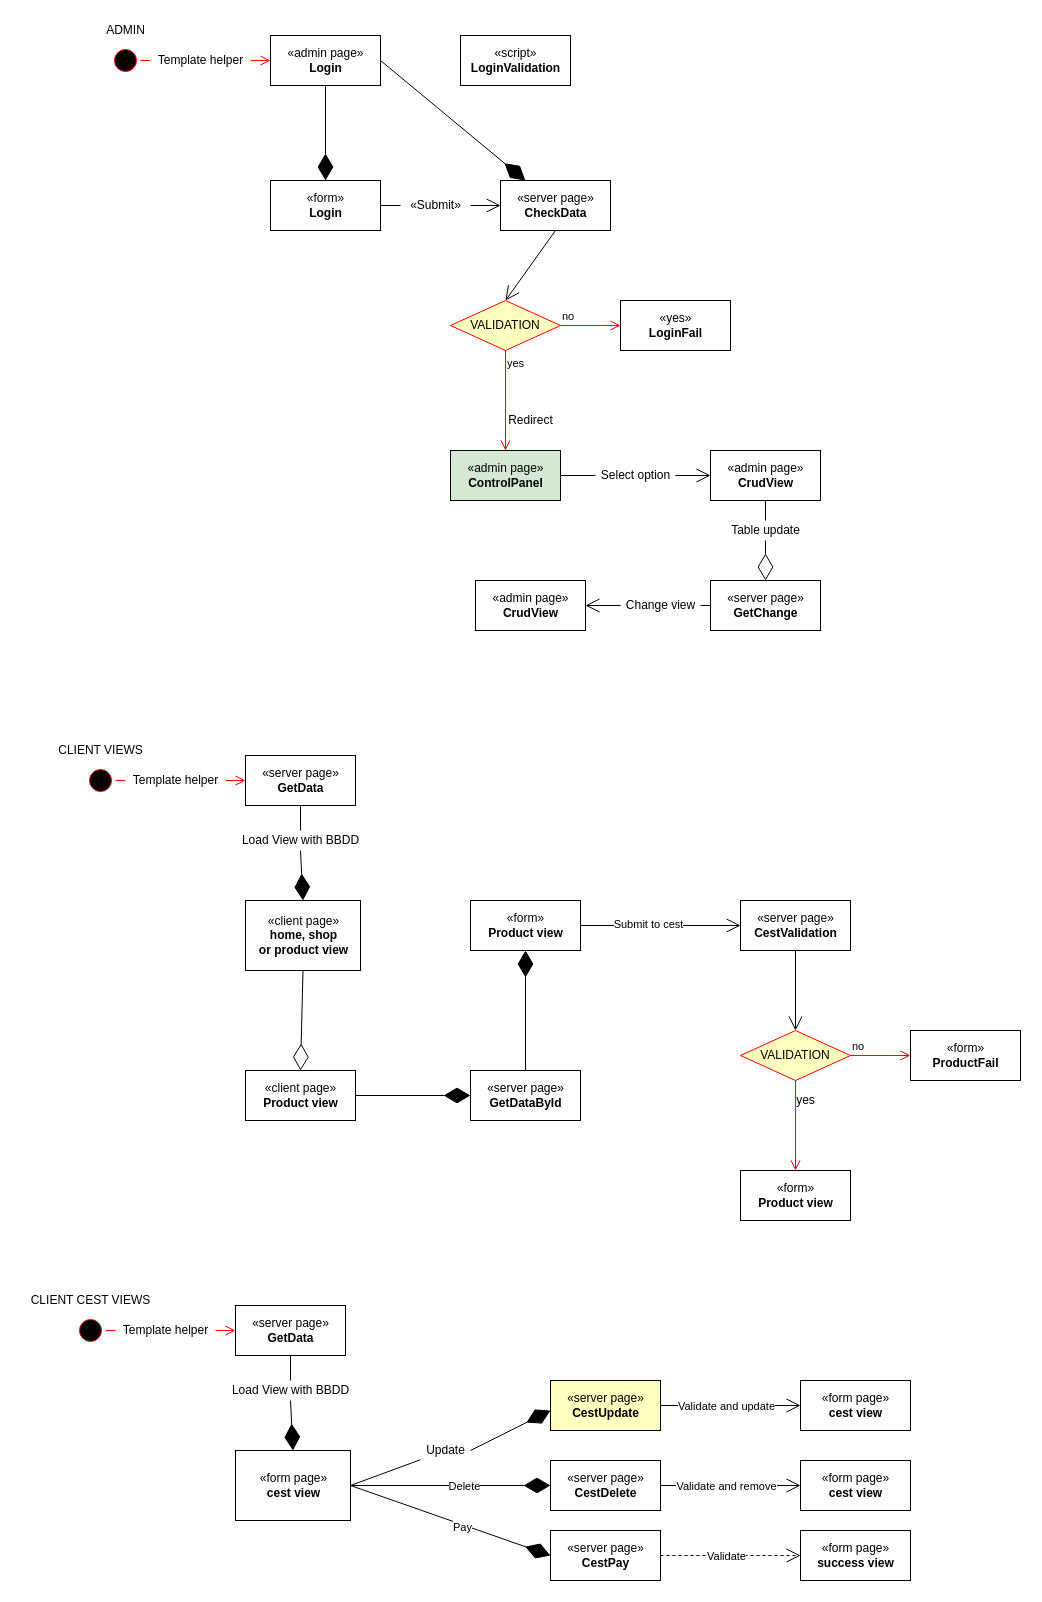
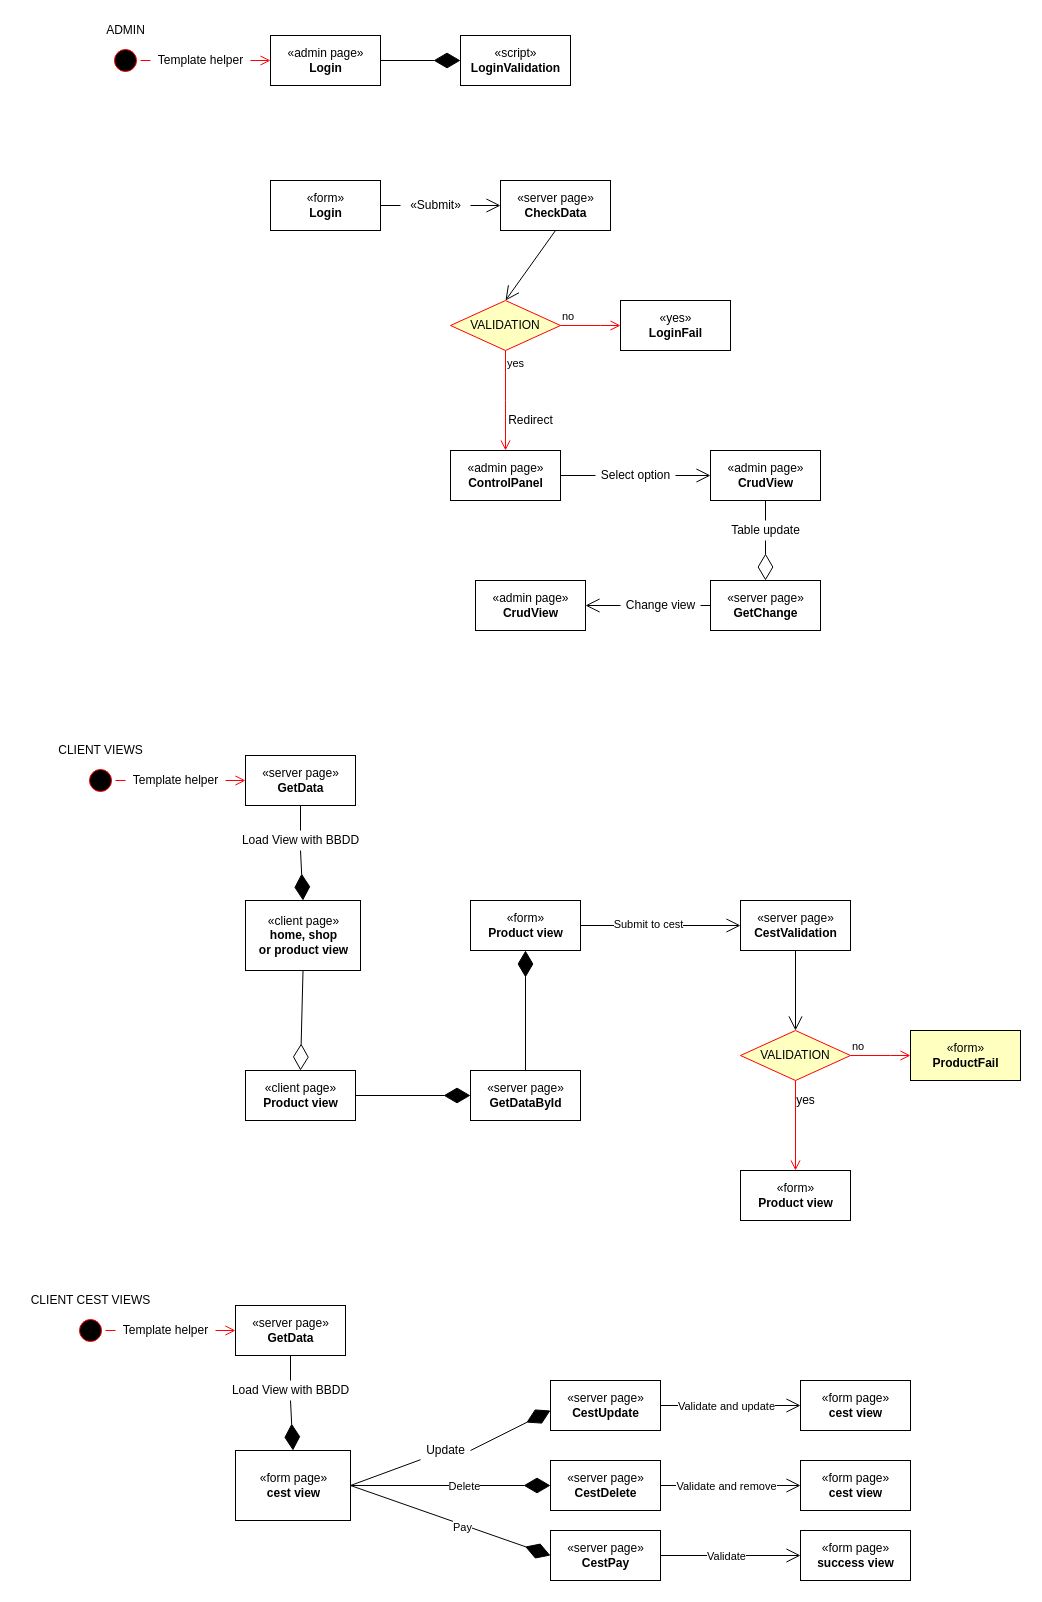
(443, 112) -> (408, 61)
(326, 120) -> none
(506, 476) -> (506, 476)
(966, 1056) -> (966, 1056)
(606, 1406) -> (606, 1406)
(771, 1556) -> (771, 1556)
